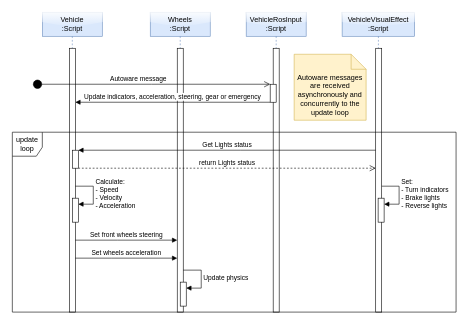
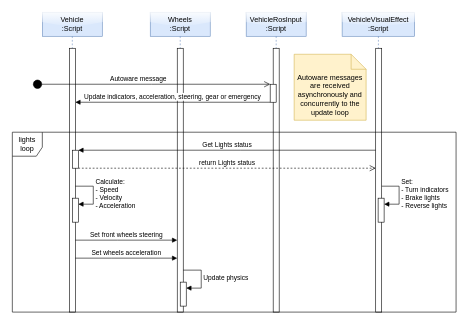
(27, 144) -> (27, 144)
